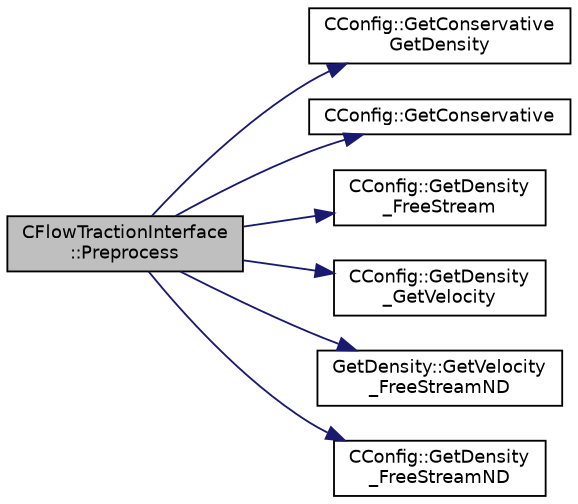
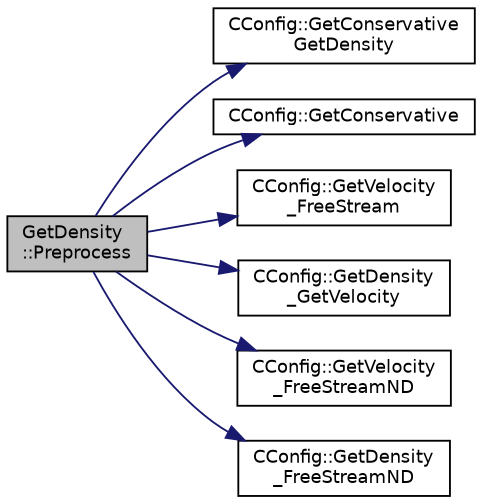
(440, 198) -> (344, 198)
(125, 244) -> (77, 244)
(440, 378) -> (344, 378)
